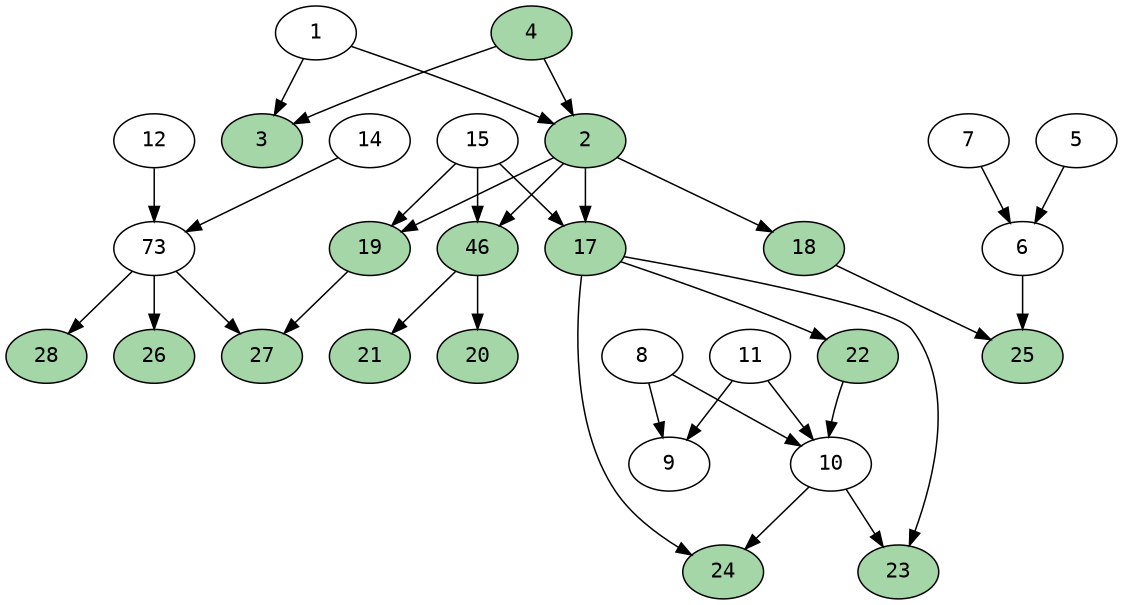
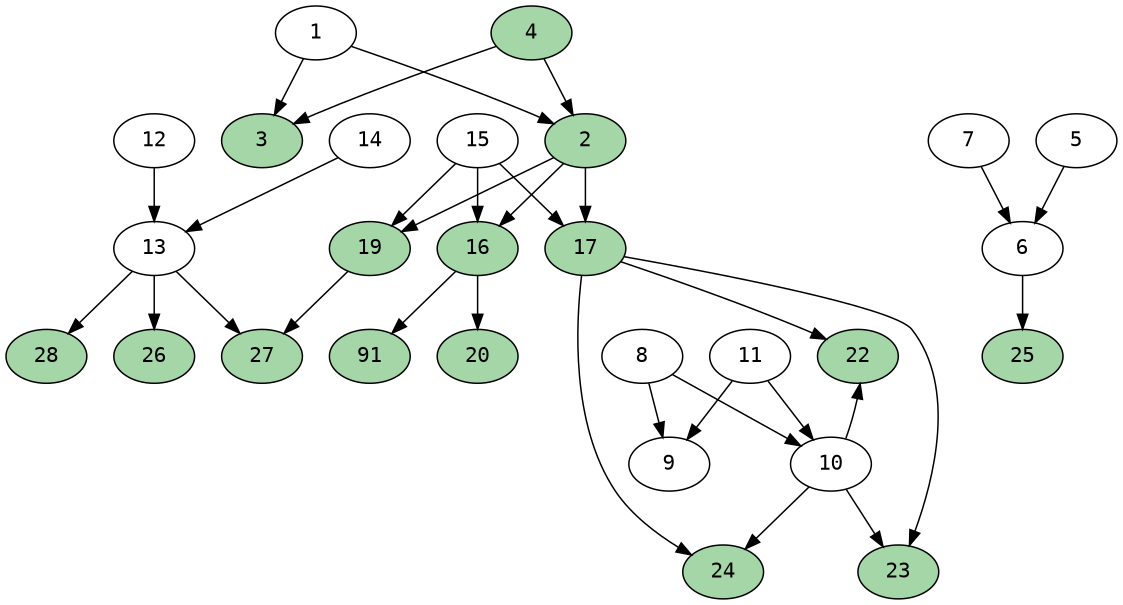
(154, 249) -> (154, 249)
(478, 249) -> (478, 249)
(804, 249) -> none
(370, 356) -> (370, 356)
(837, 402) -> (852, 419)
